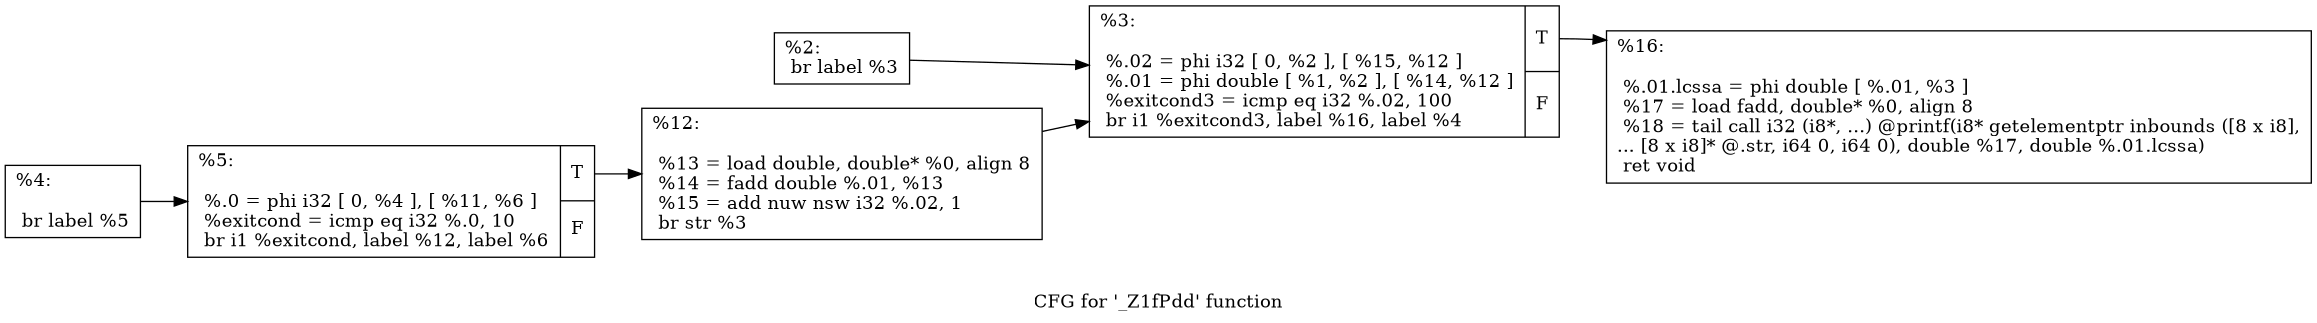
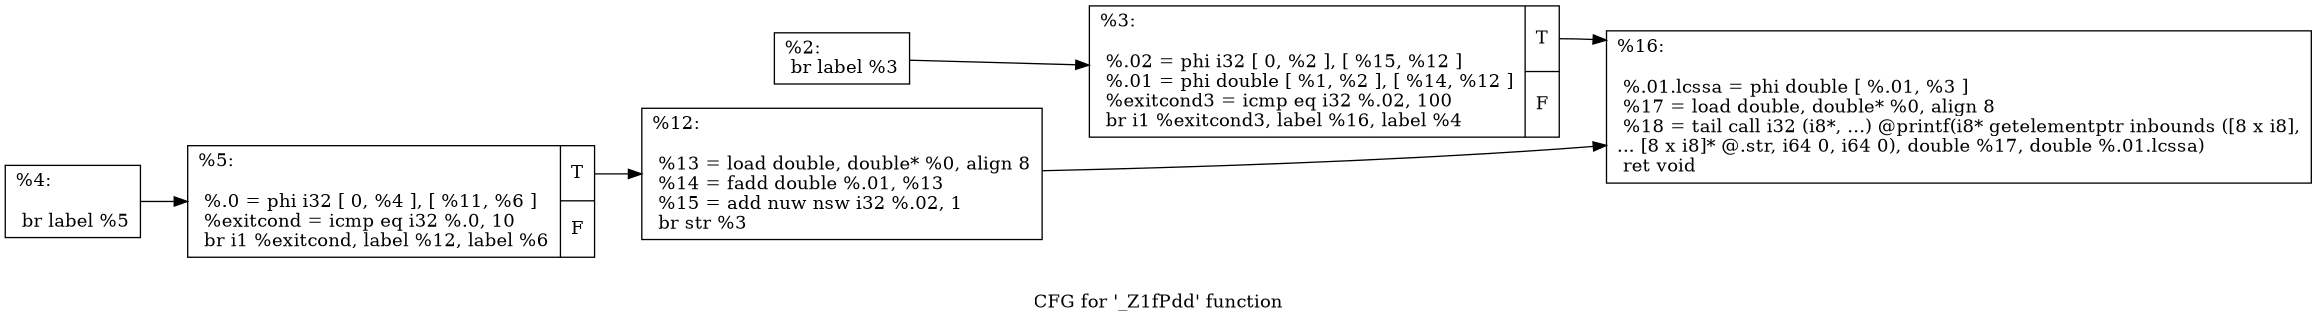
(1796, 107) -> (1807, 107)
(1059, 128) -> (1318, 162)
